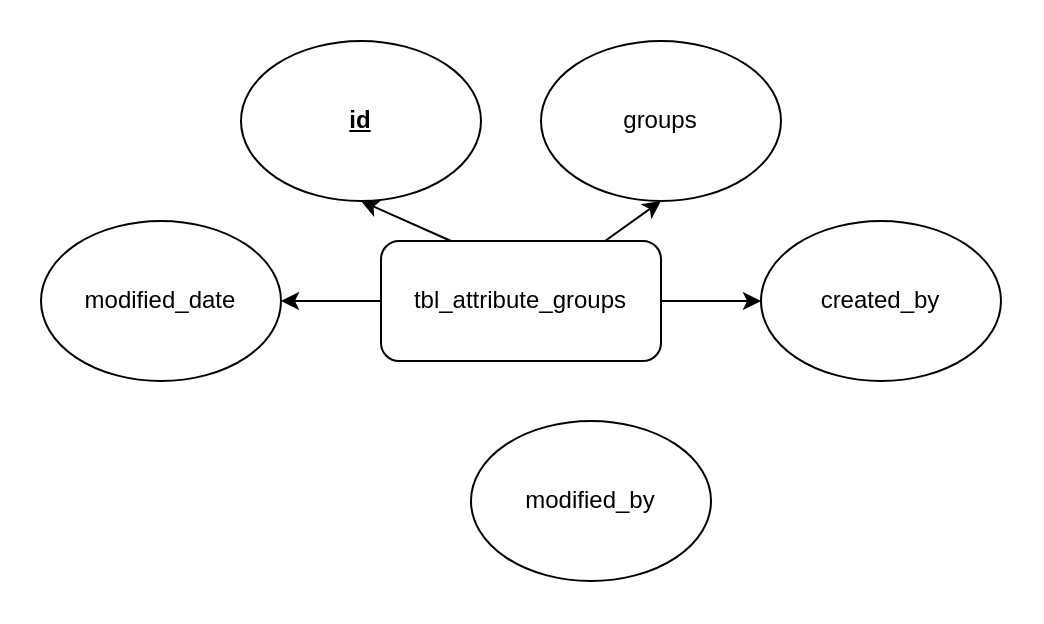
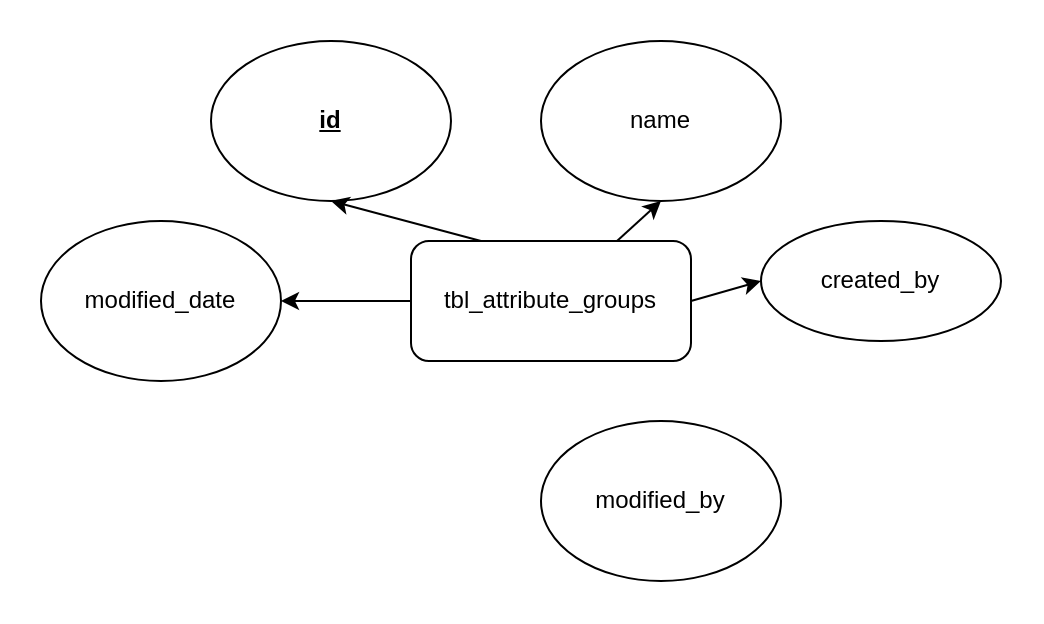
(361, 121) -> (331, 121)
(661, 121) -> (661, 121)
(521, 301) -> (551, 301)
(881, 301) -> (881, 281)
(591, 501) -> (661, 501)
